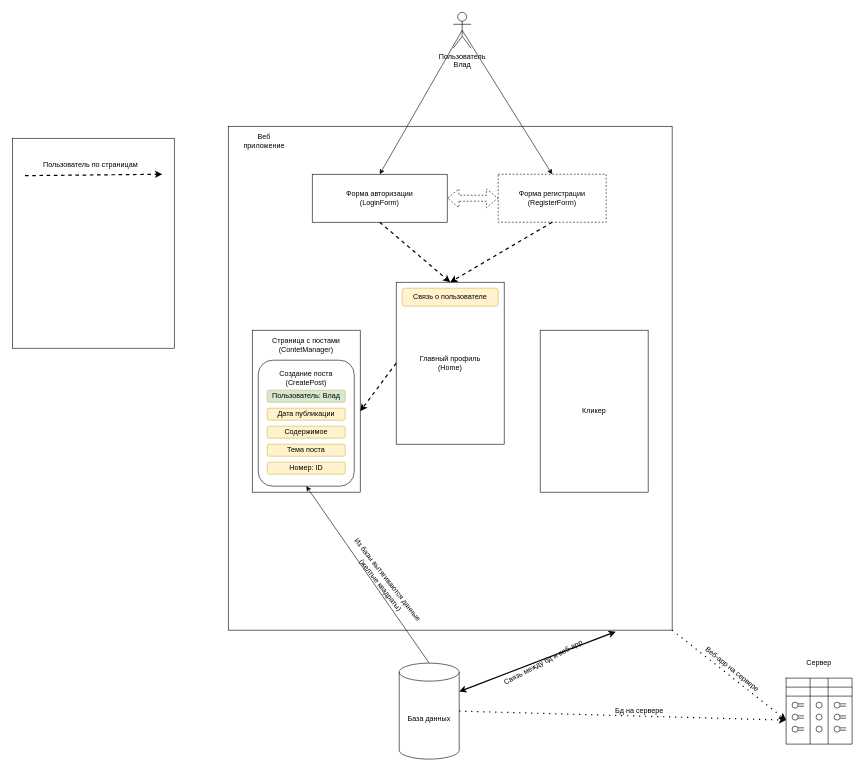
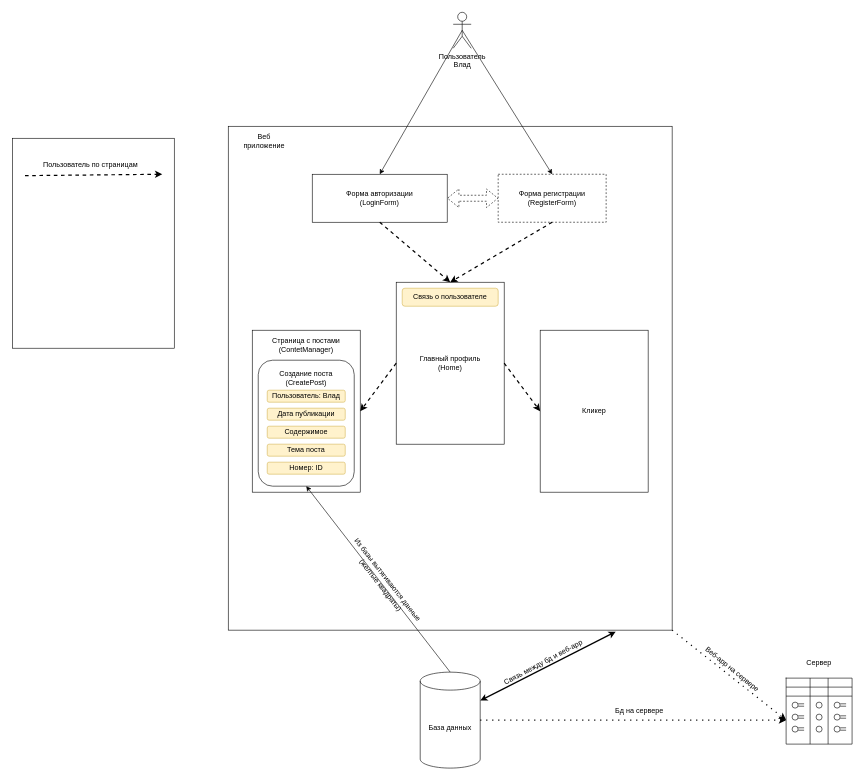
none -> (521, 385)
(306, 396) -> (306, 396)
(429, 711) -> (450, 720)
